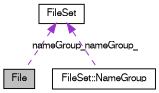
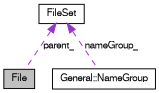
(59, 46) -> (59, 46)
(104, 79) -> (104, 79)
